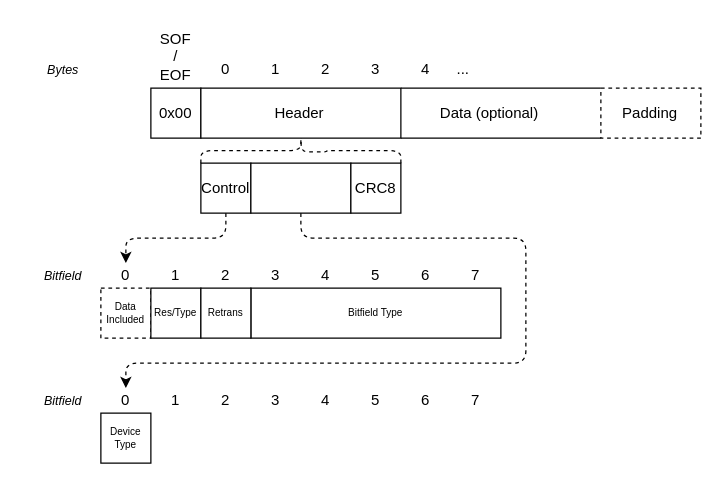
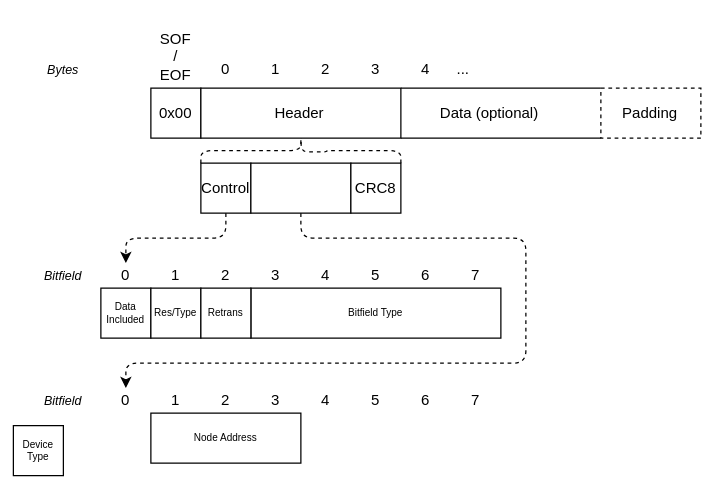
(126, 313) -> (126, 313)
(126, 438) -> (38, 451)
none -> (226, 438)
